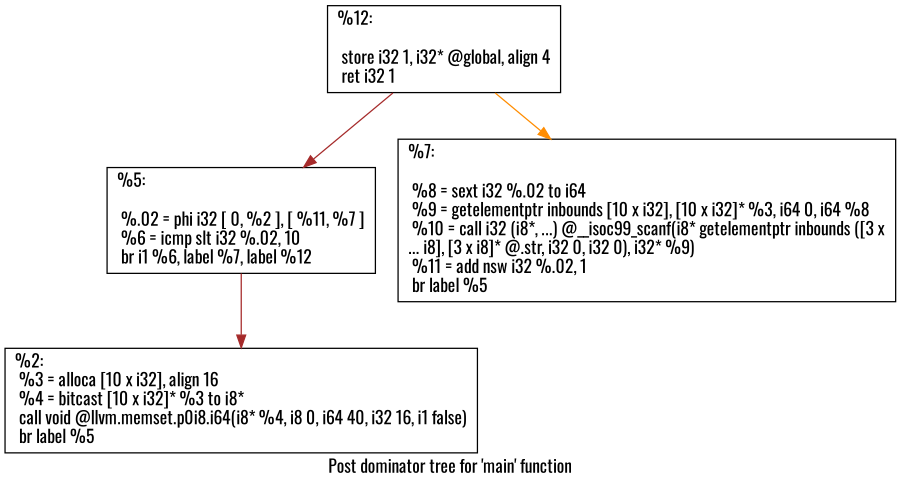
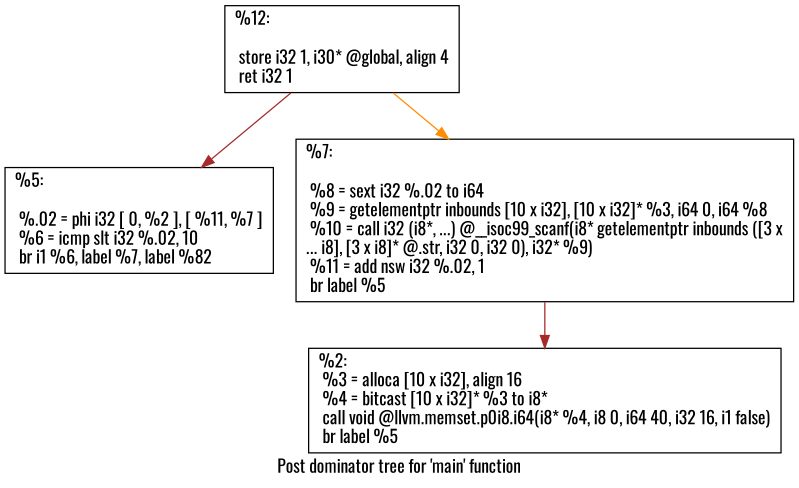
(444, 59) -> (342, 59)
(215, 258) -> (114, 258)
(241, 304) -> (545, 319)
